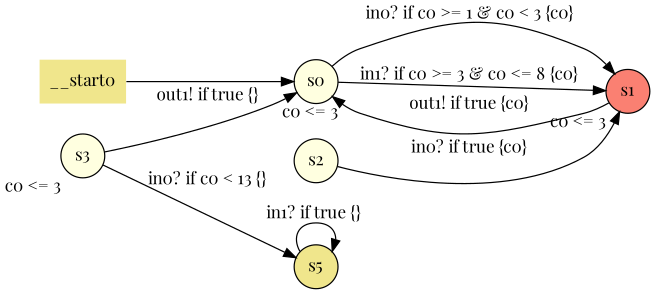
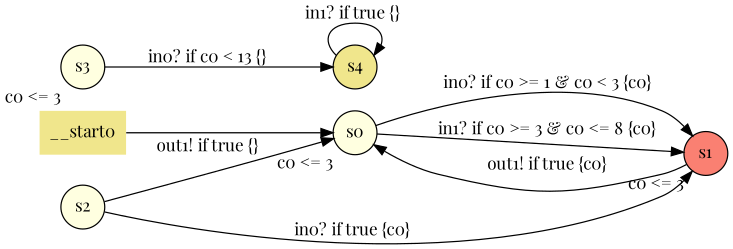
(197, 130) -> (213, 172)
(316, 267) -> (355, 67)
